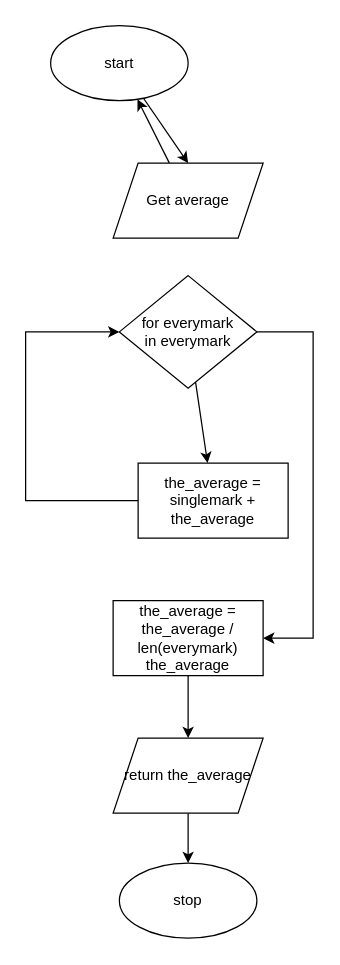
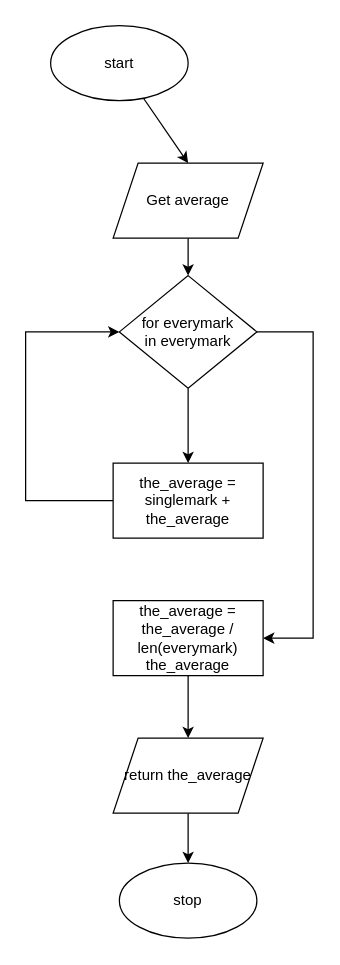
(155, 135) -> (188, 252)
(213, 501) -> (188, 501)
